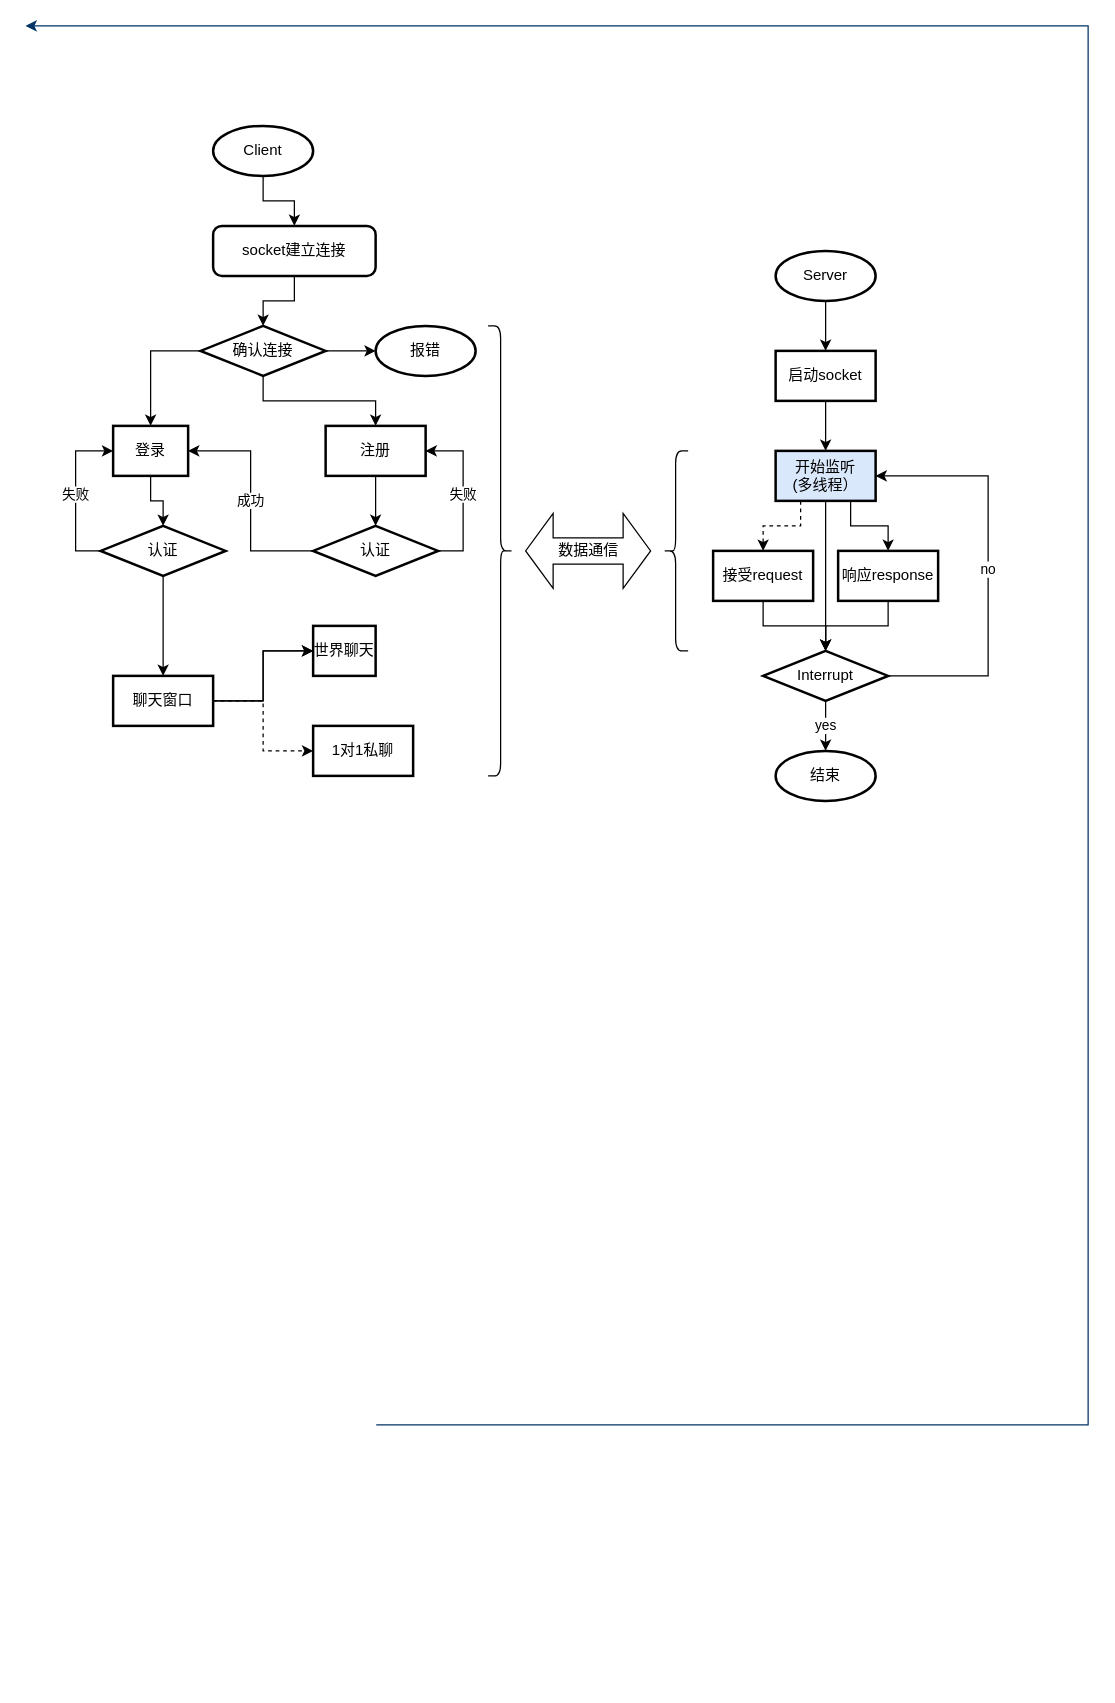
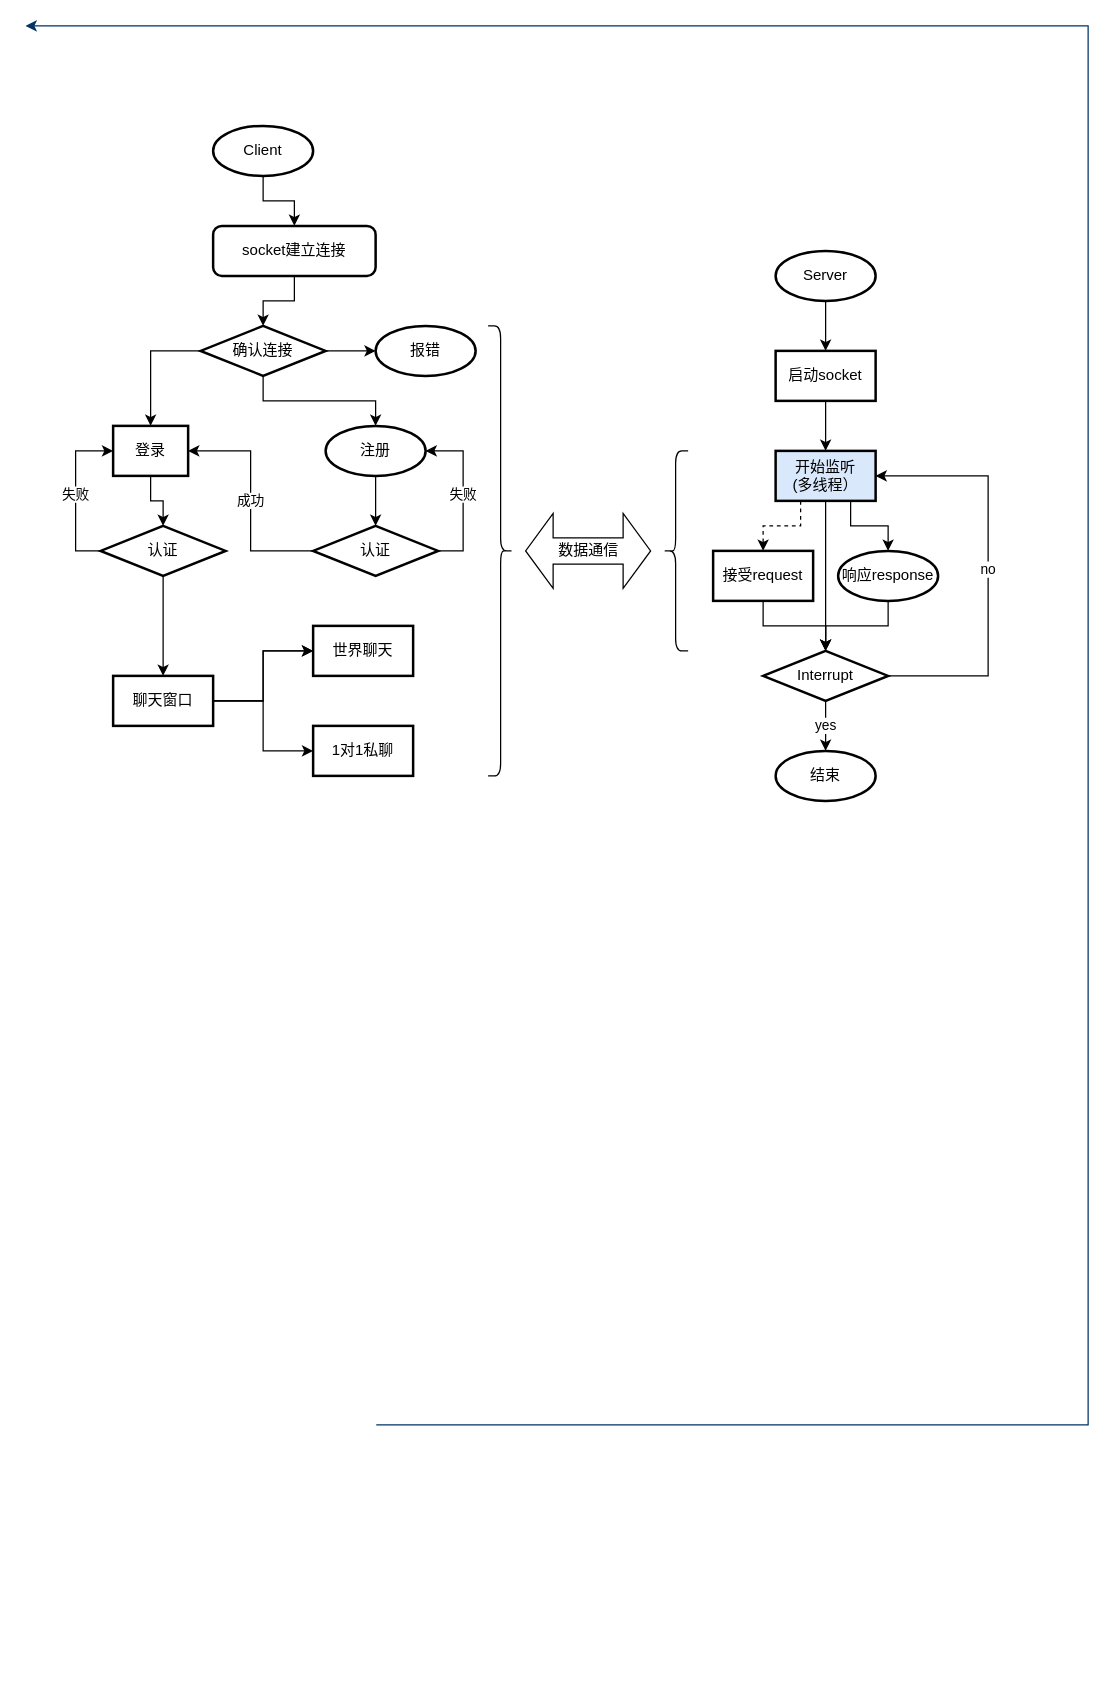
(376, 451) -> (376, 451)
(888, 576) -> (888, 576)
(344, 651) -> (363, 651)
(263, 748) -> (263, 748)
